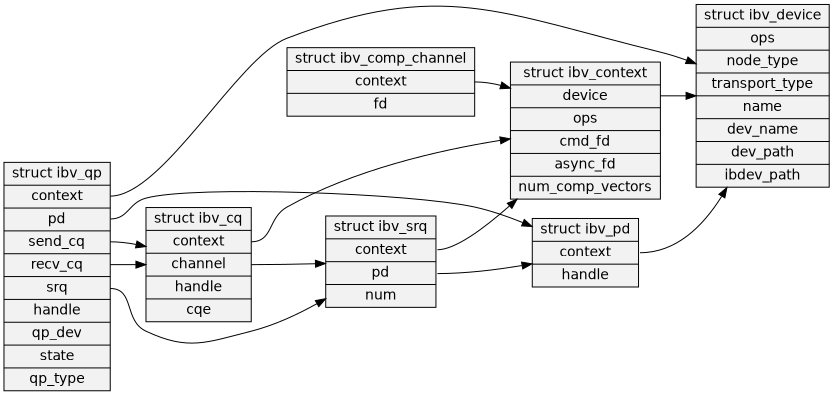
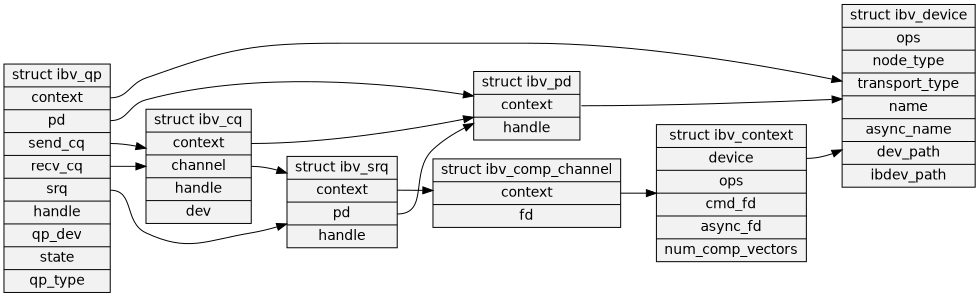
(763, 130) -> (909, 130)
(366, 173) -> (358, 136)
(476, 233) -> (410, 190)
(381, 295) -> (342, 236)
(199, 310) -> (199, 212)
